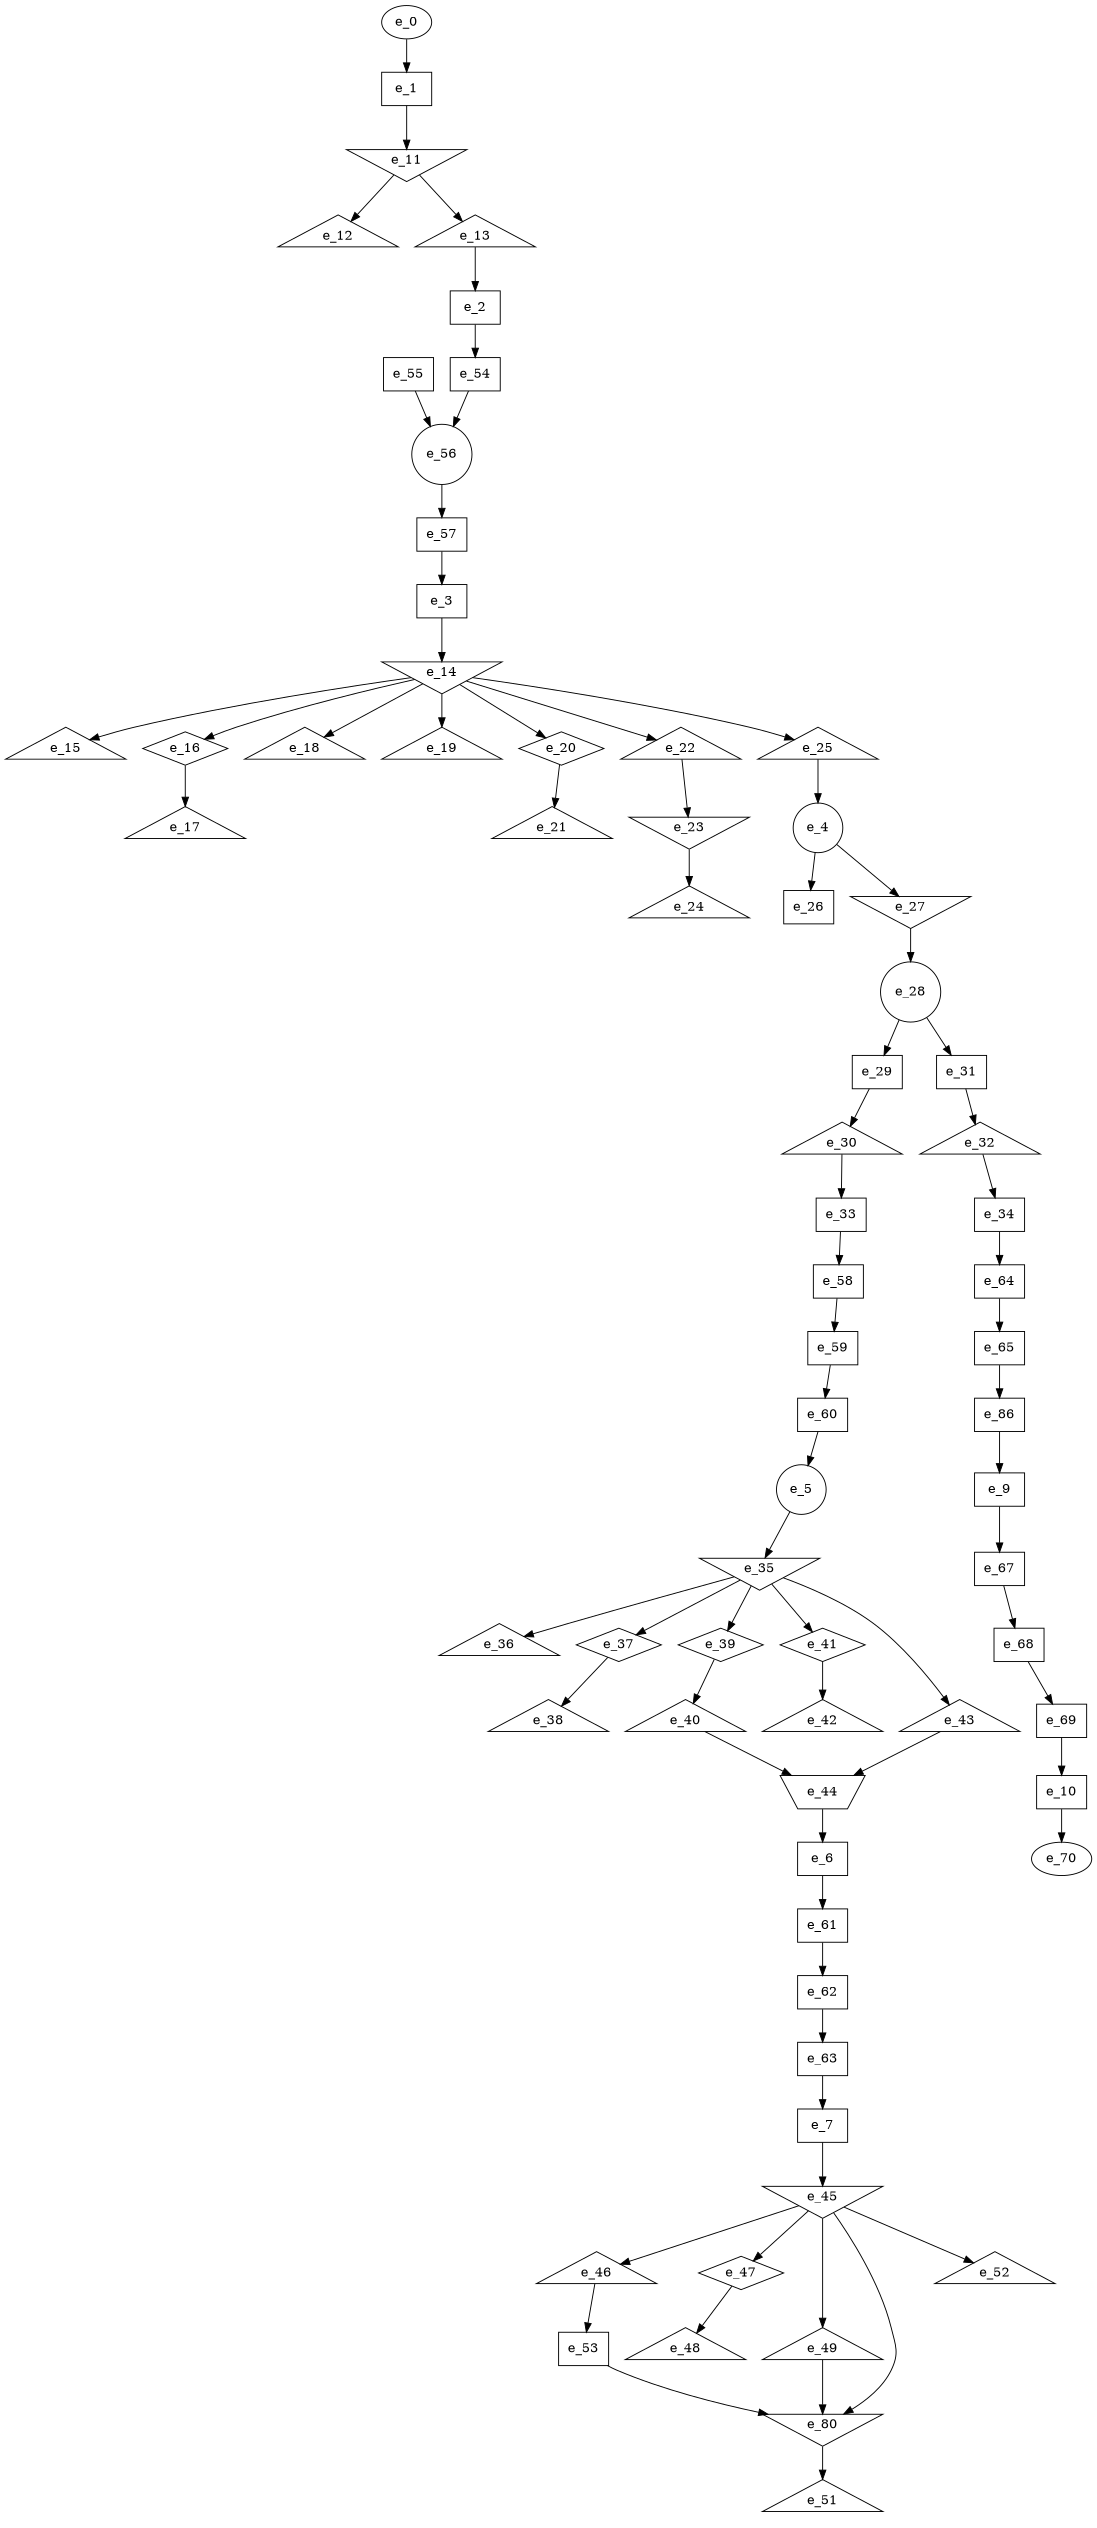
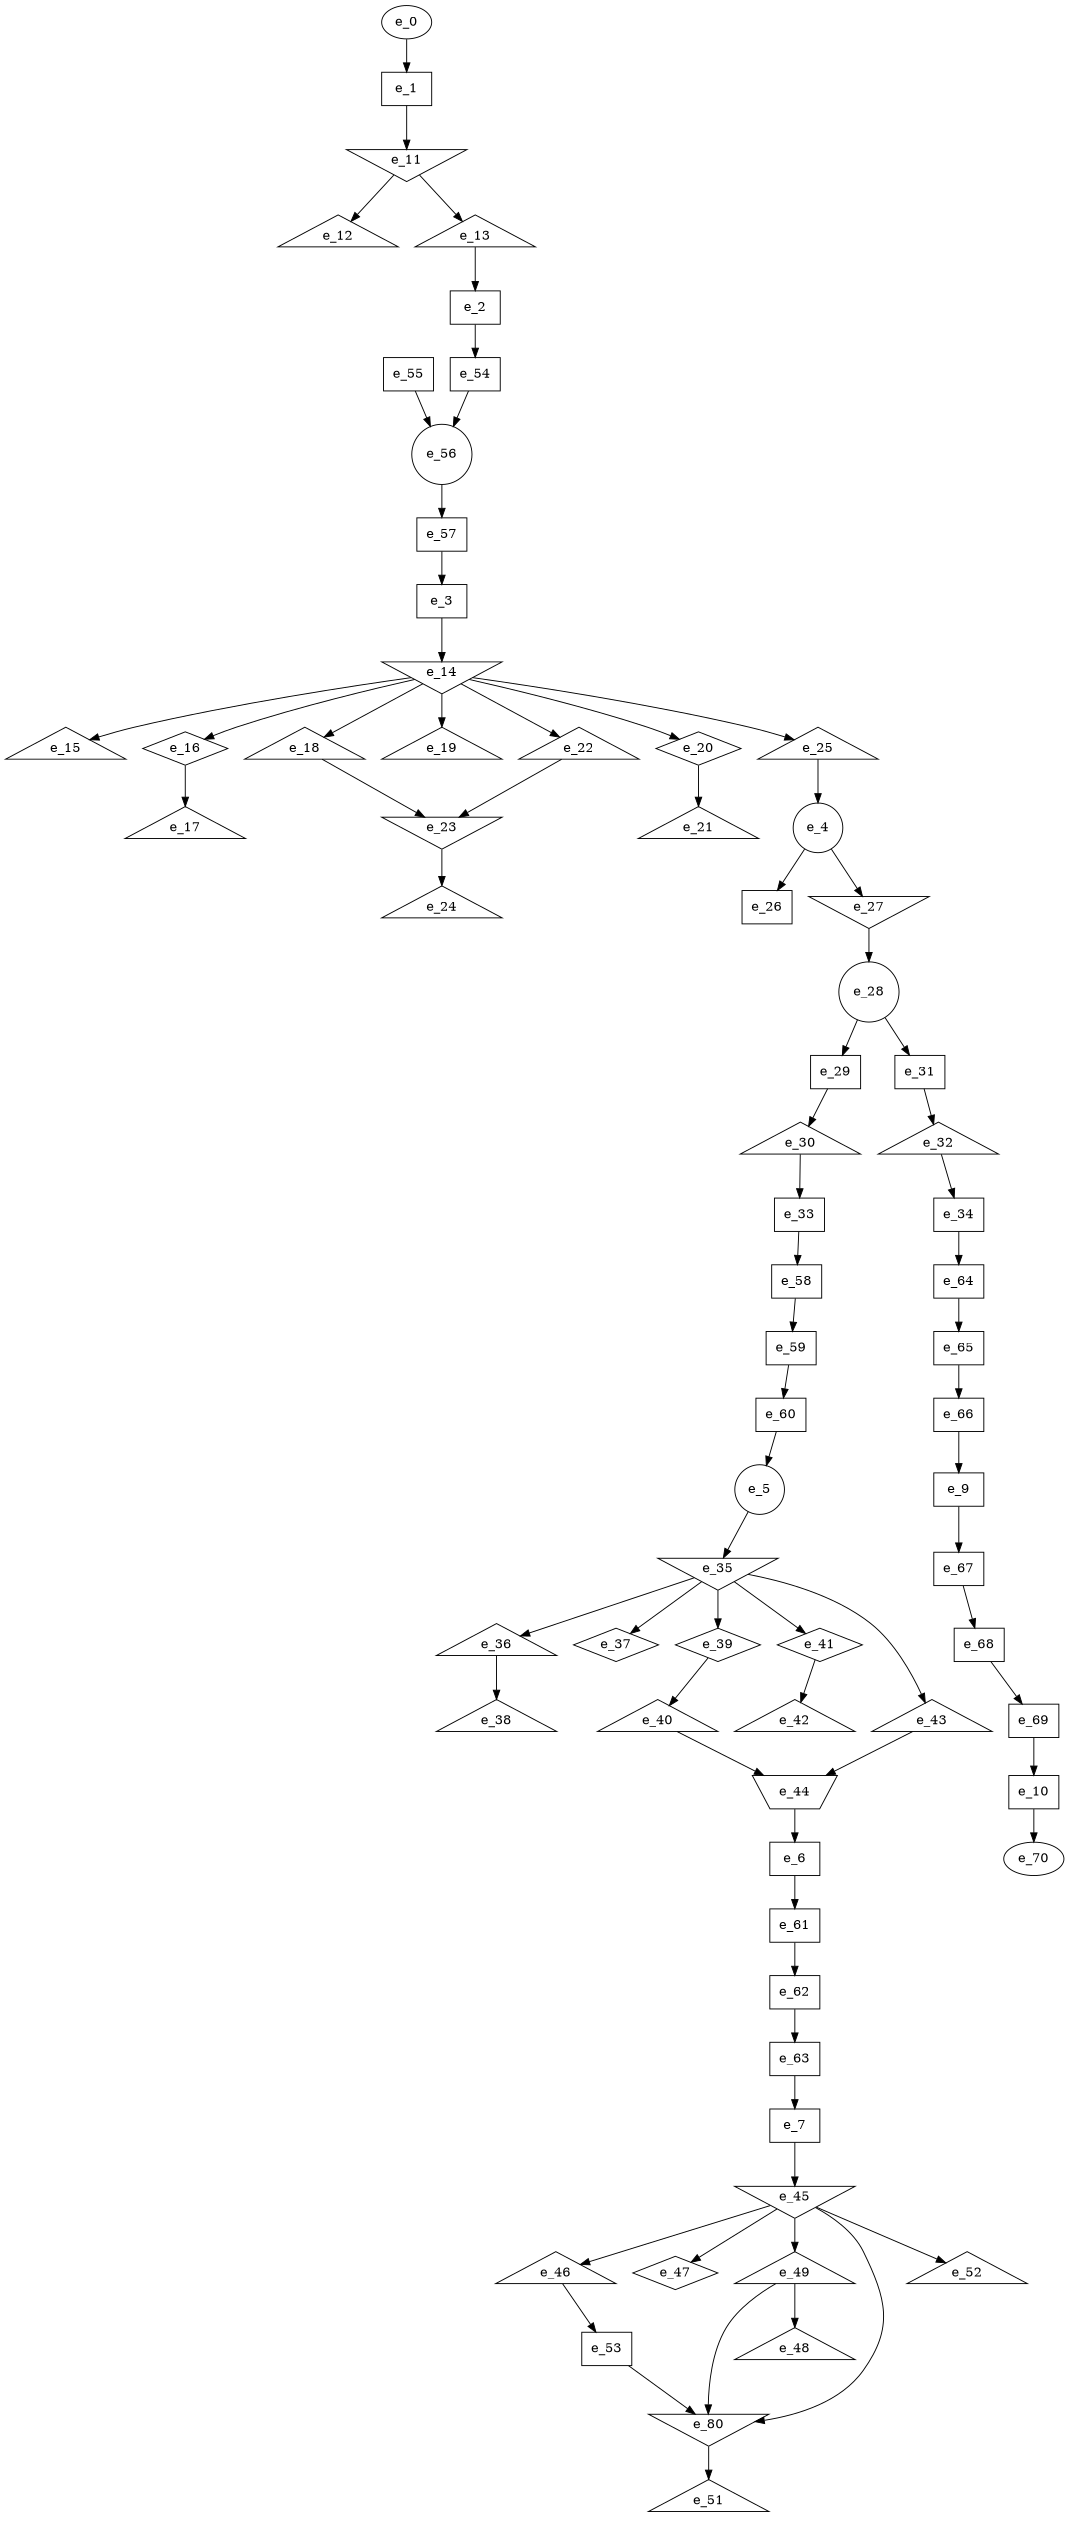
none -> (369, 786)
(1000, 1415) -> (959, 1415)
(588, 1678) -> (497, 1673)
(717, 2306) -> (795, 2301)
